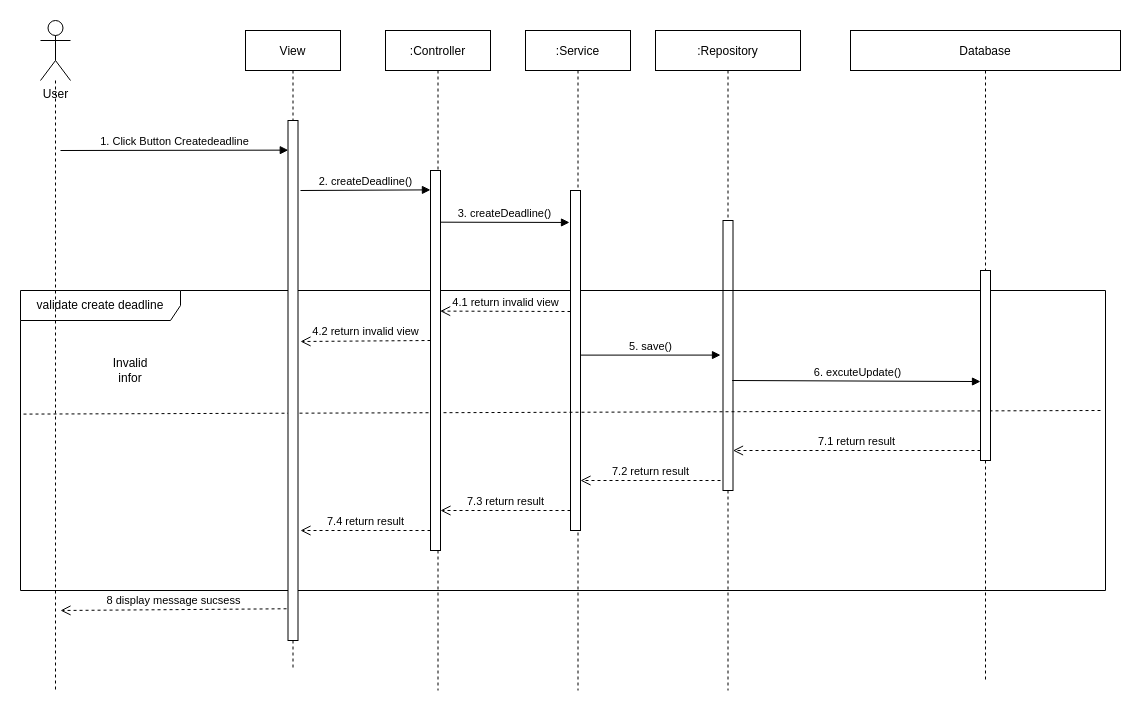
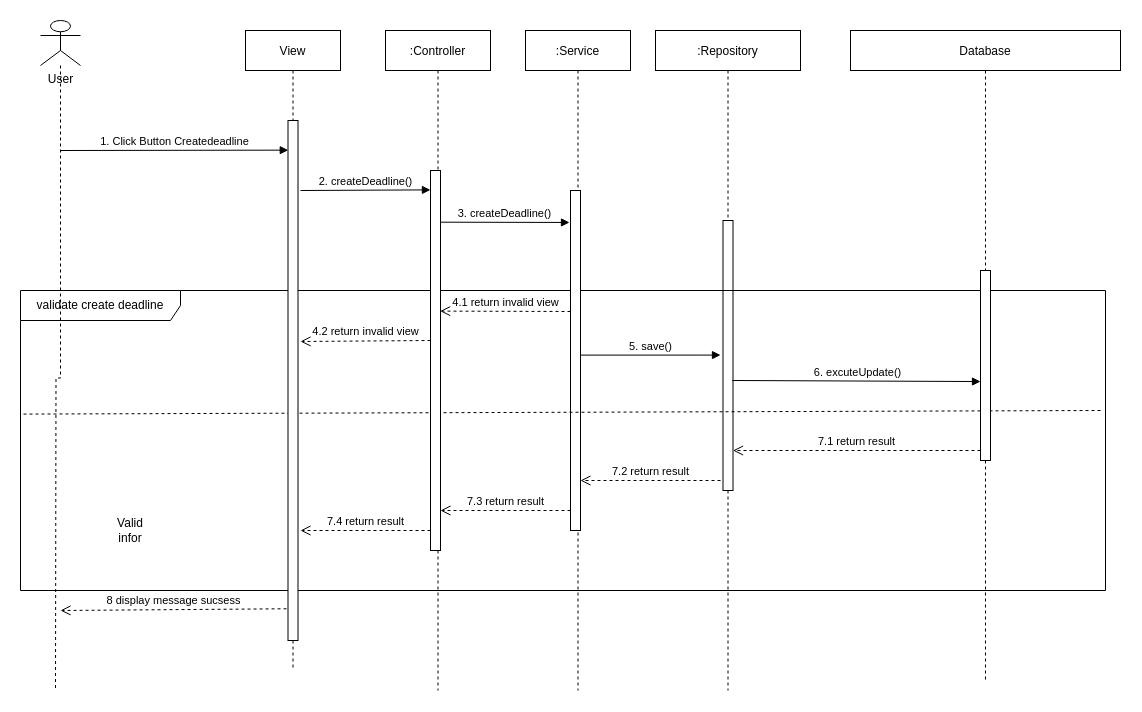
(56, 51) -> (61, 43)
(131, 371) -> none
none -> (131, 531)
